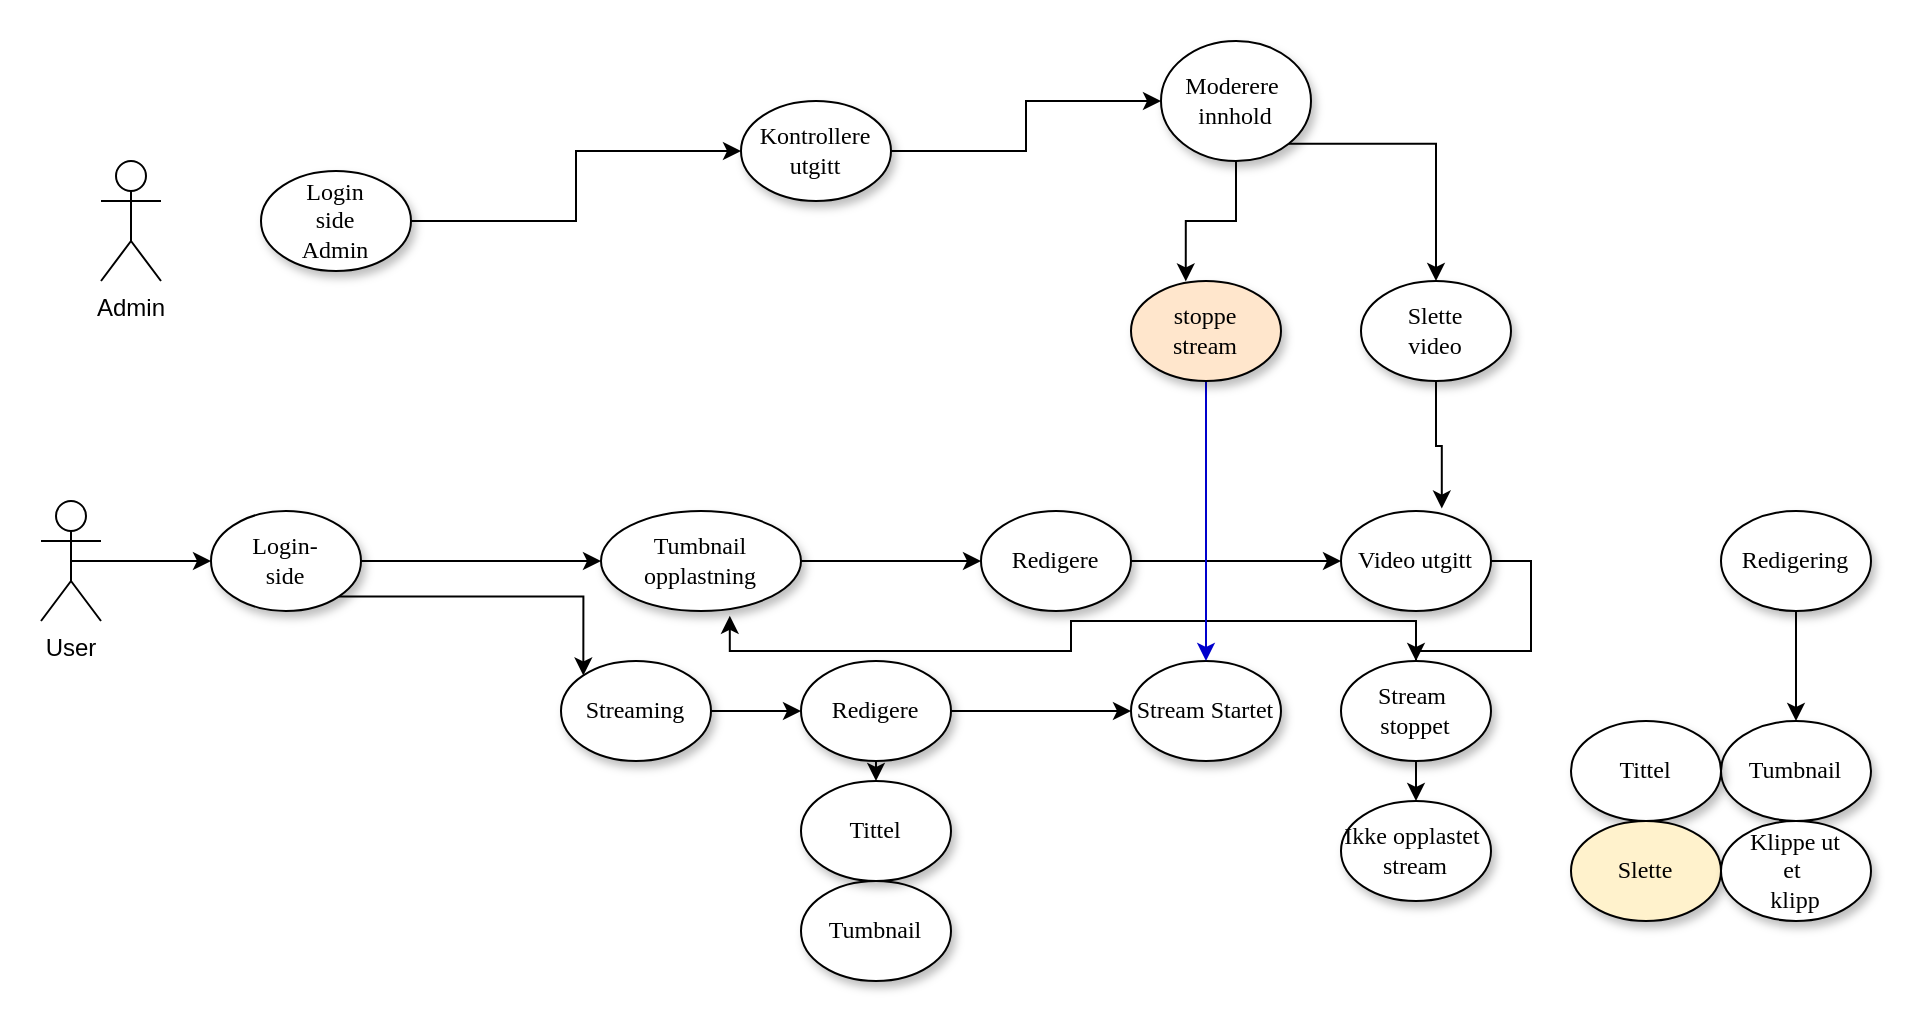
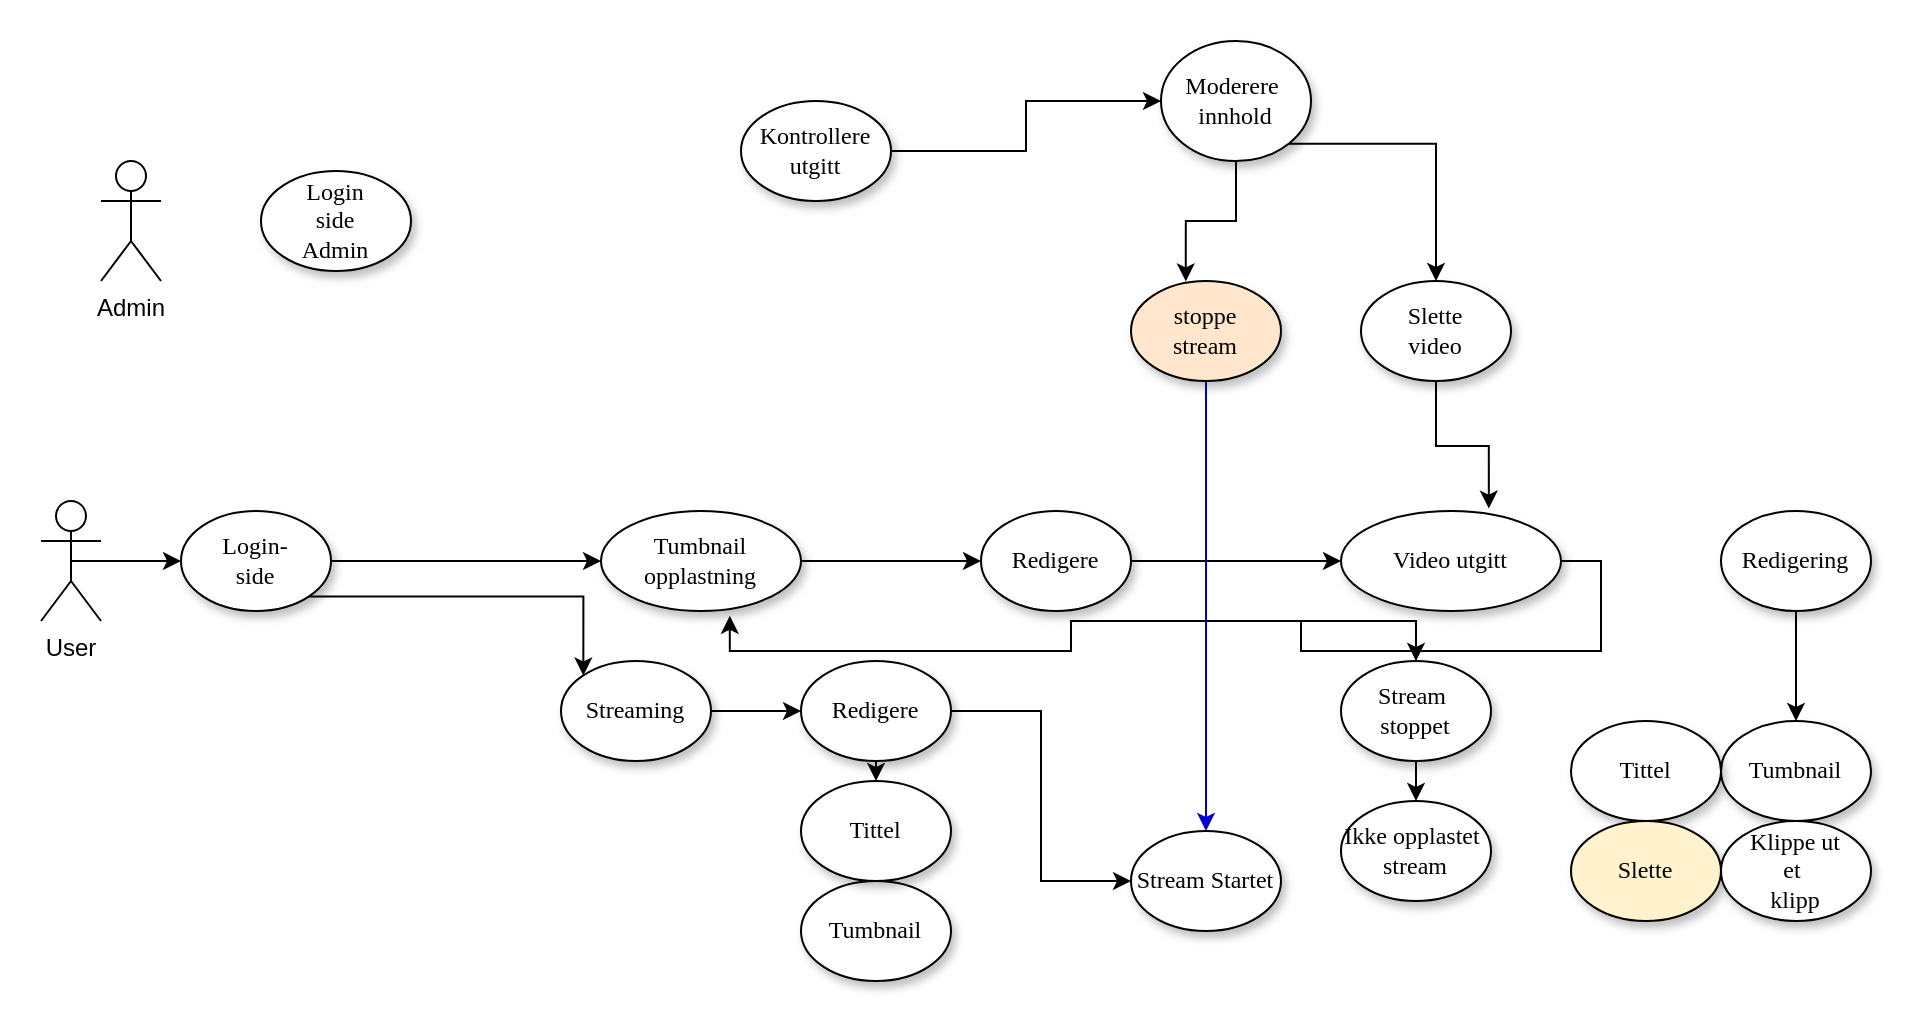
(576, 193) -> none
(286, 561) -> (256, 561)
(1416, 561) -> (1451, 561)
(1206, 711) -> (1206, 881)
